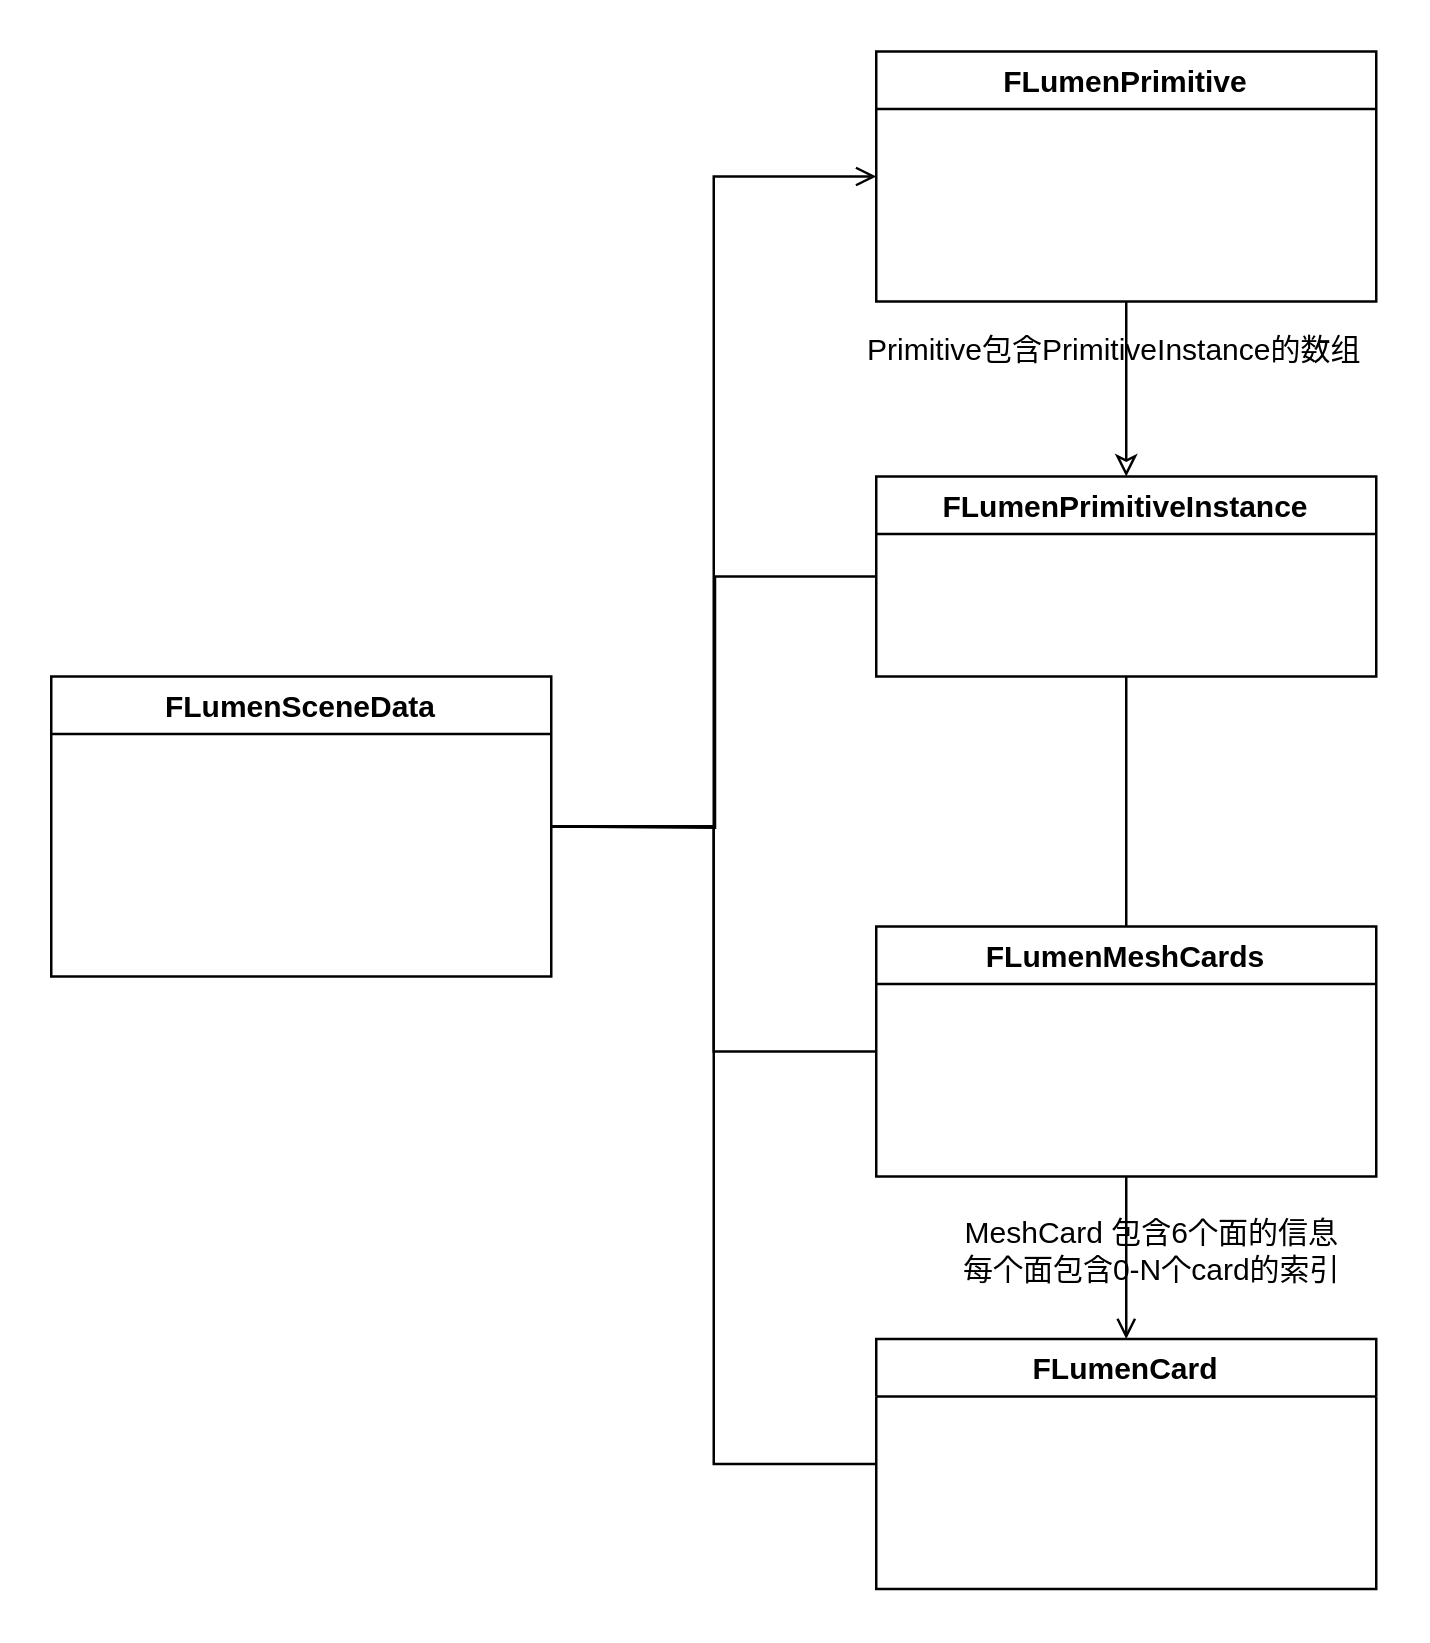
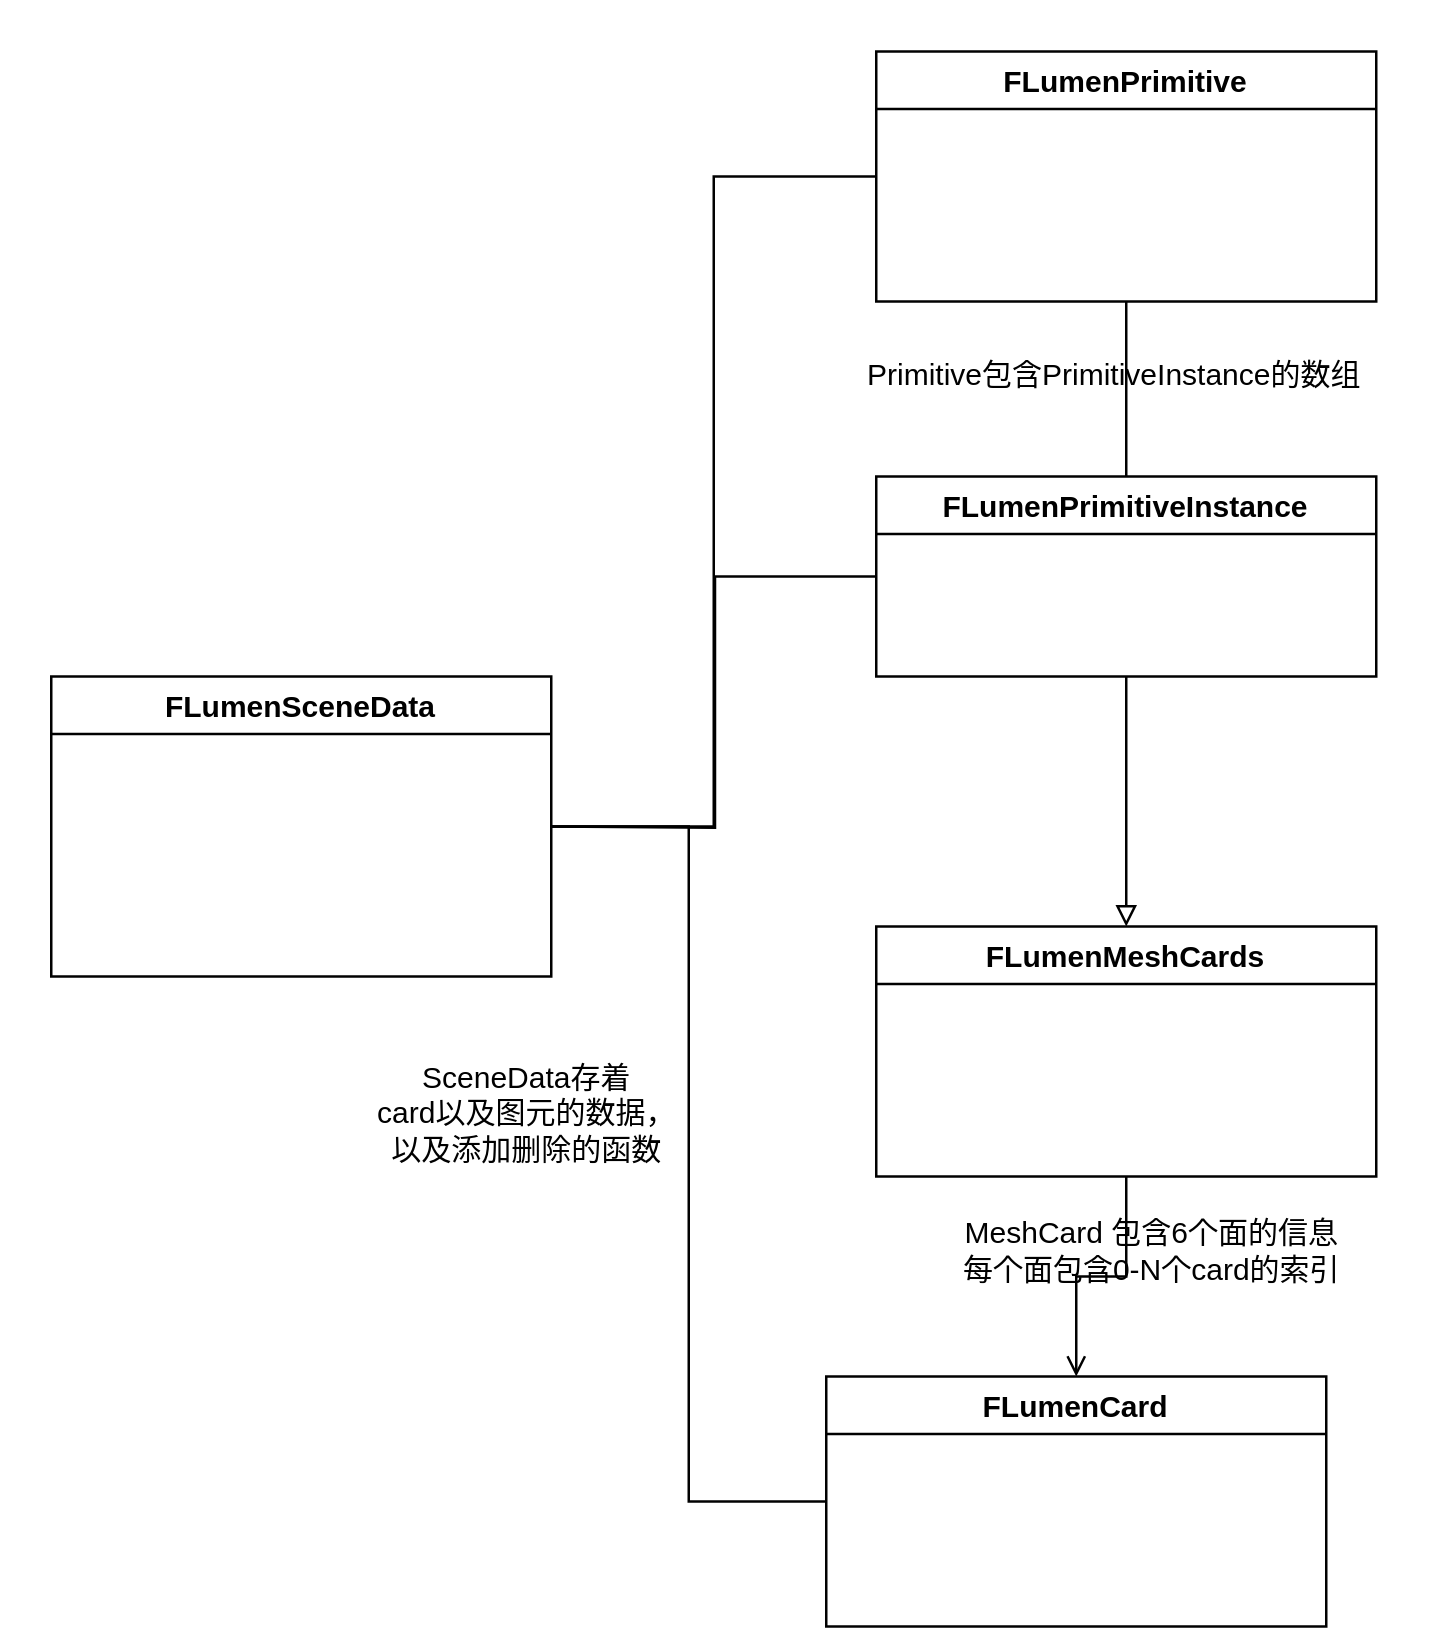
(868, 176) -> (868, 176)
(1114, 351) -> (1114, 376)
(1126, 458) -> (1126, 465)
(1126, 913) -> (1126, 904)
(795, 1051) -> none
none -> (526, 1114)
(1126, 1464) -> (1076, 1501)
